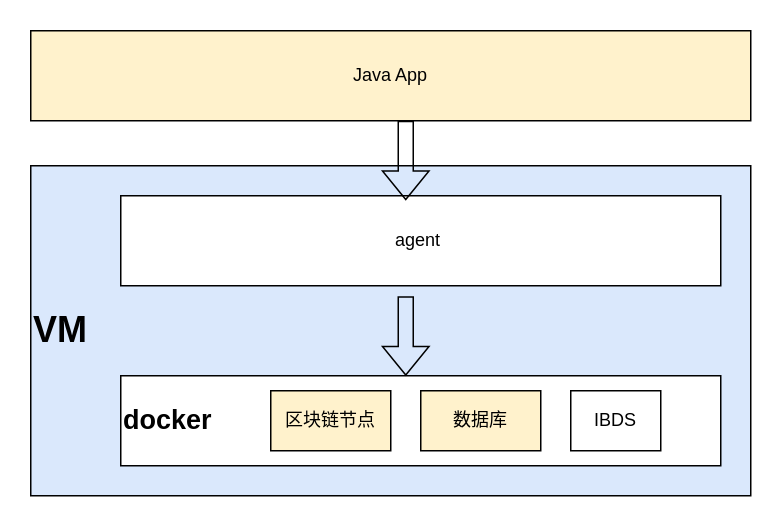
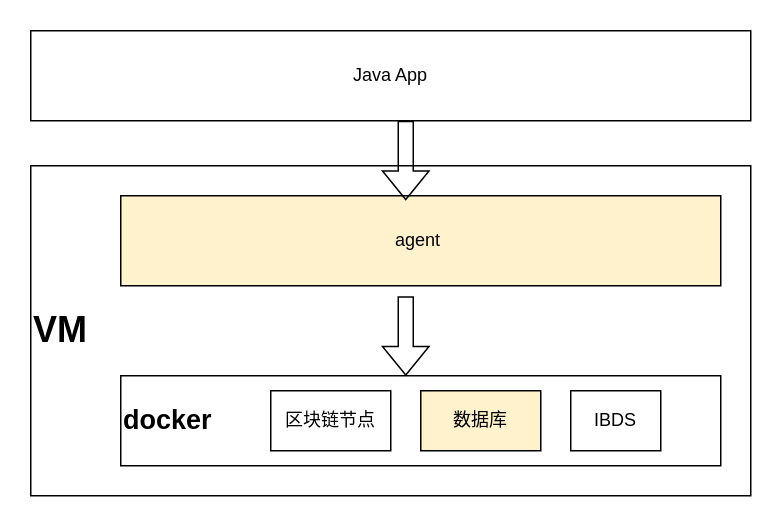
(391, 76) -> (391, 76)
(421, 241) -> (421, 241)
(391, 331) -> (391, 331)
(331, 421) -> (331, 421)
